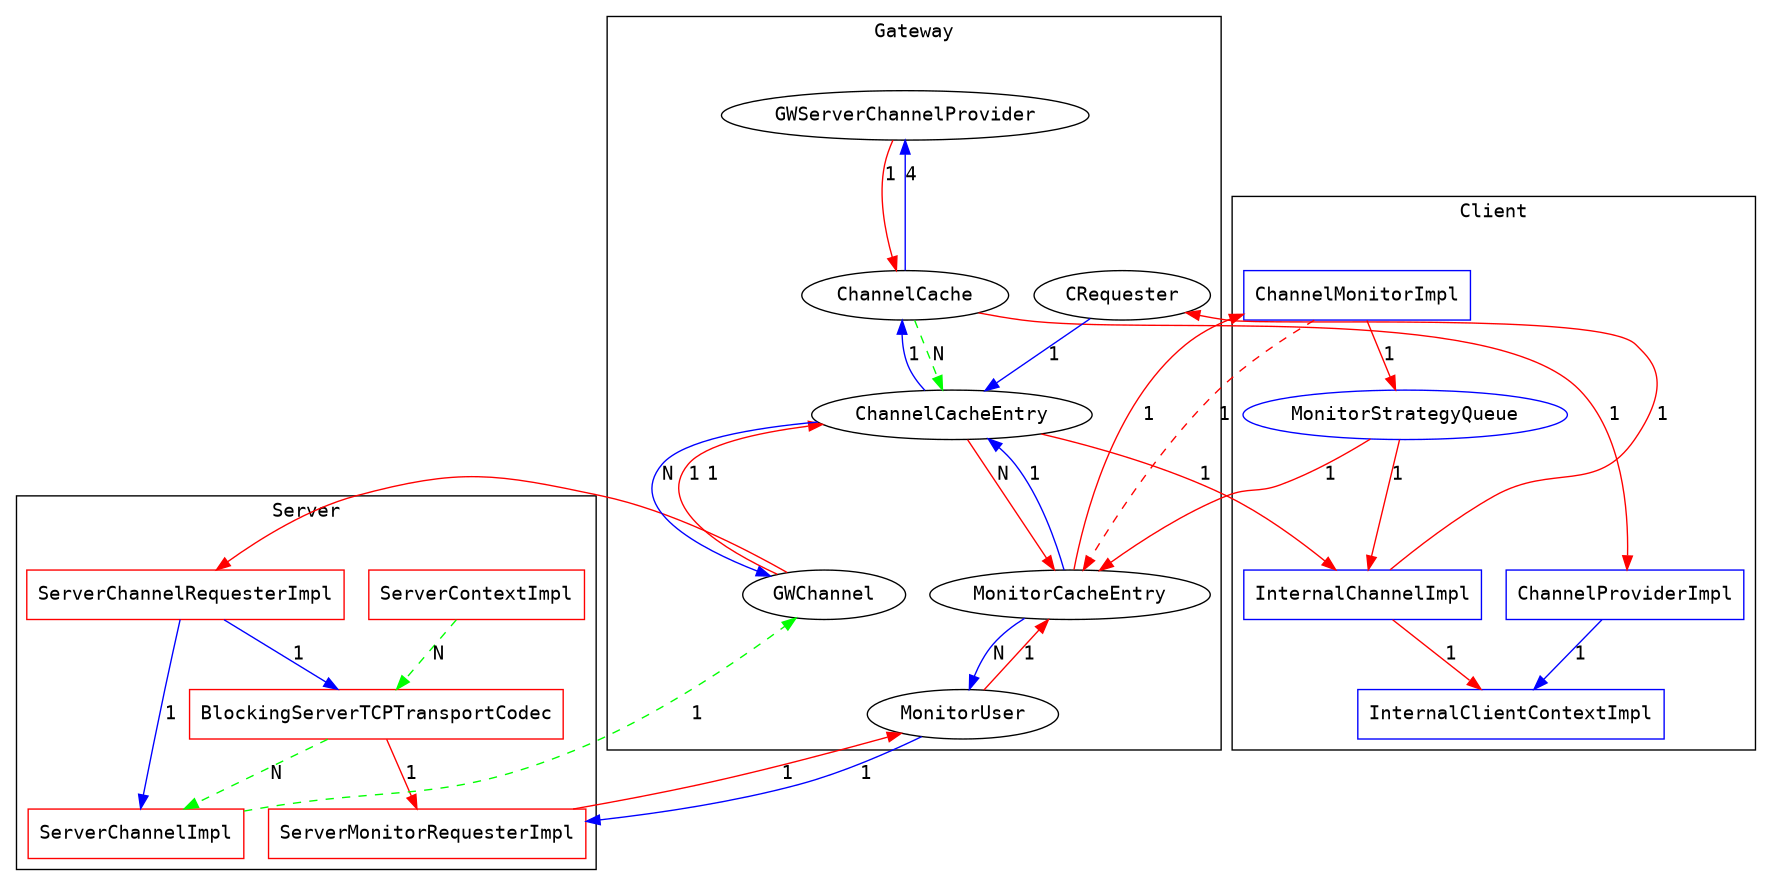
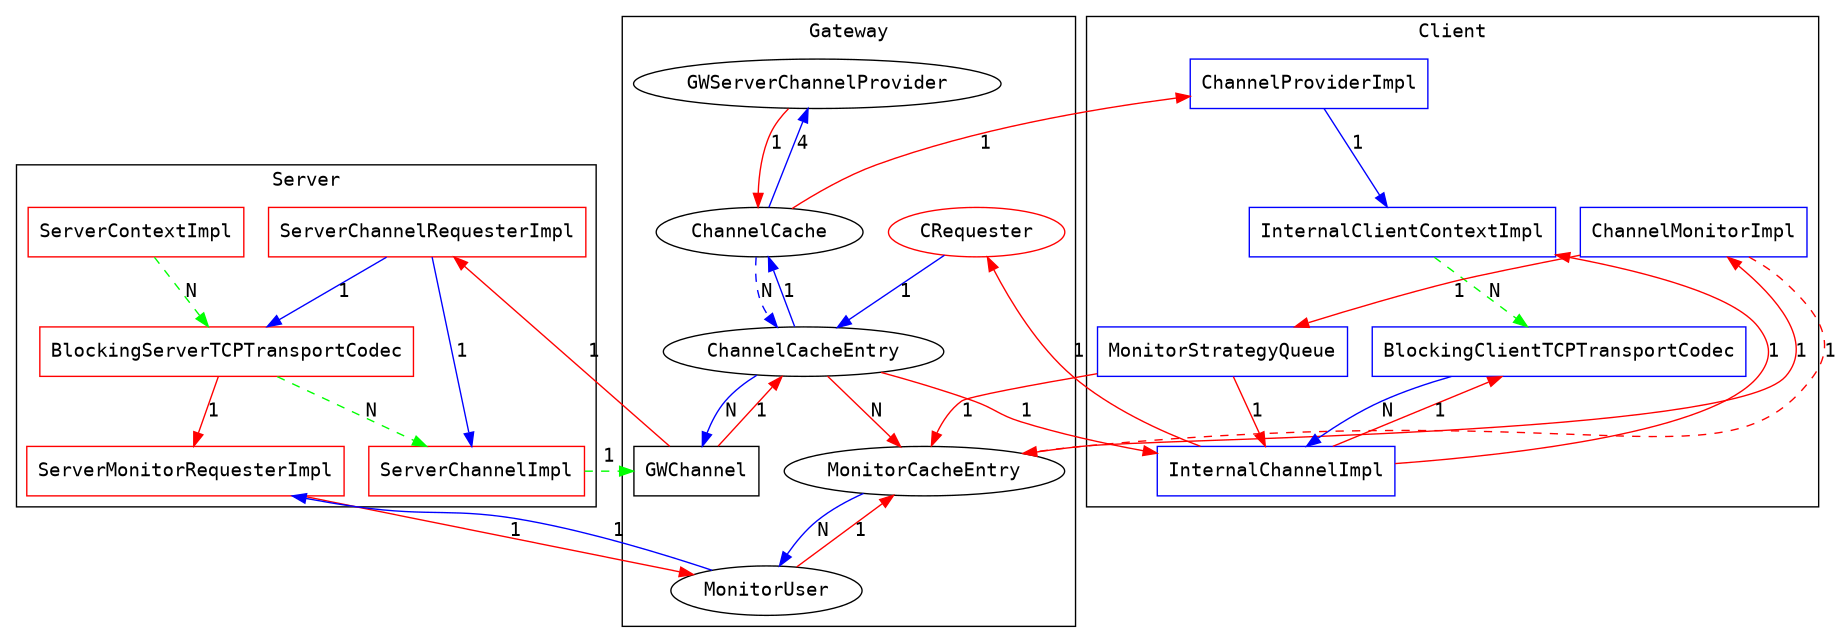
(1122, 295) -> (977, 232)
(926, 348) -> (757, 288)
none -> (1559, 352)
(1405, 415) -> (1223, 352)
(1039, 504) -> none
(824, 595) -> (696, 471)
